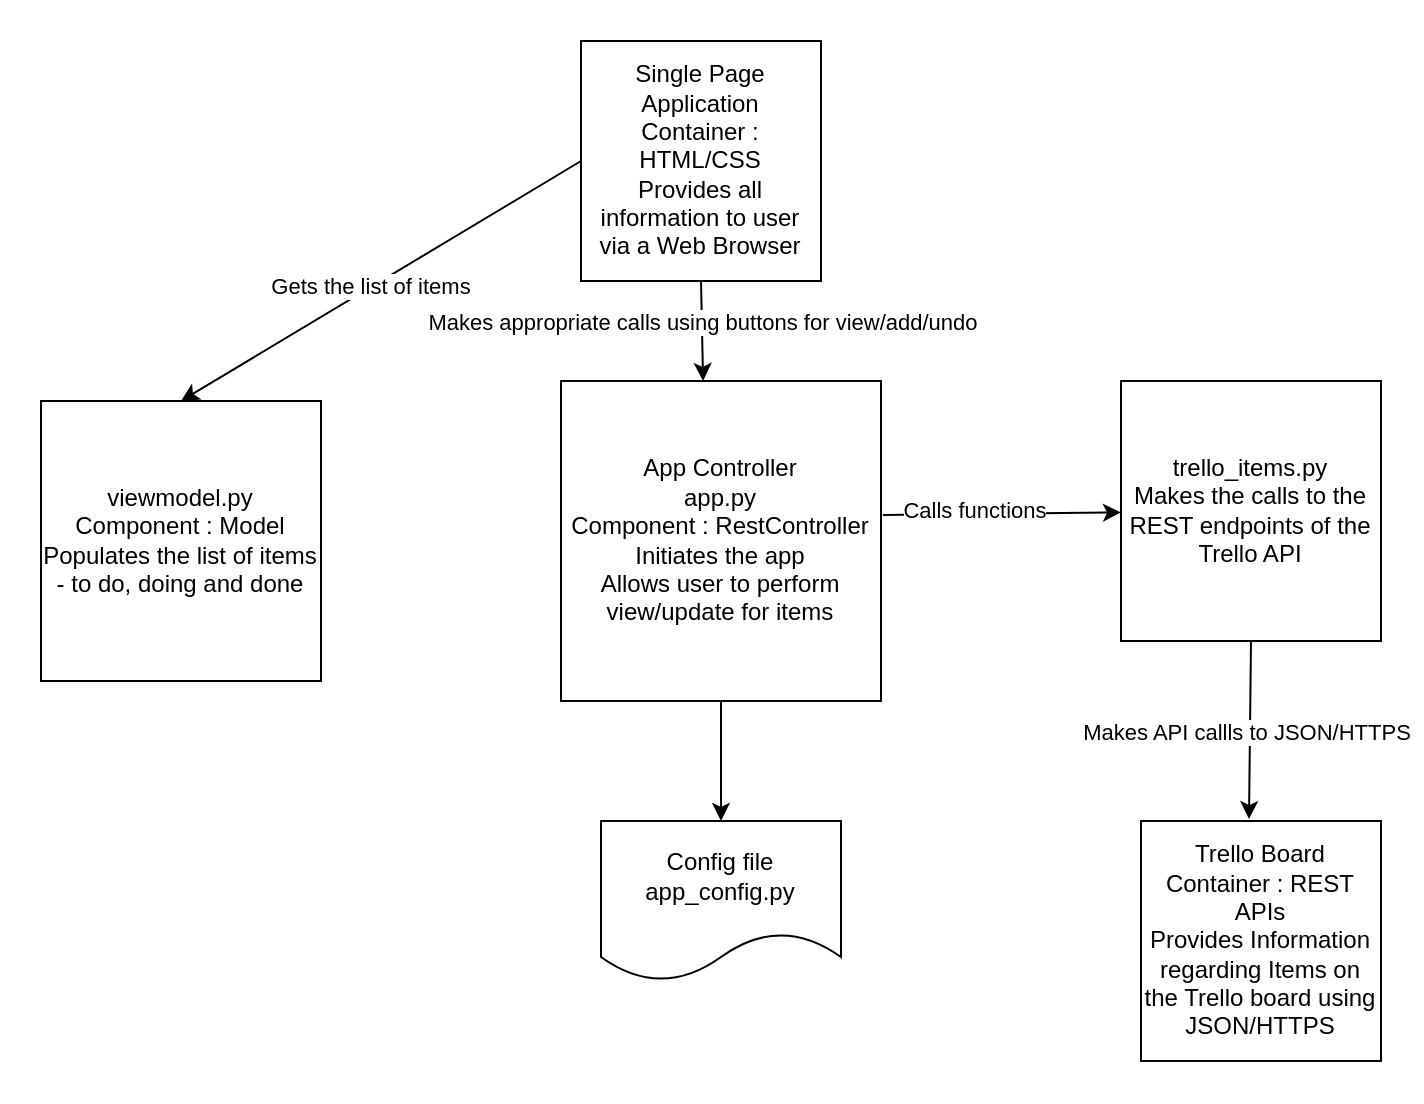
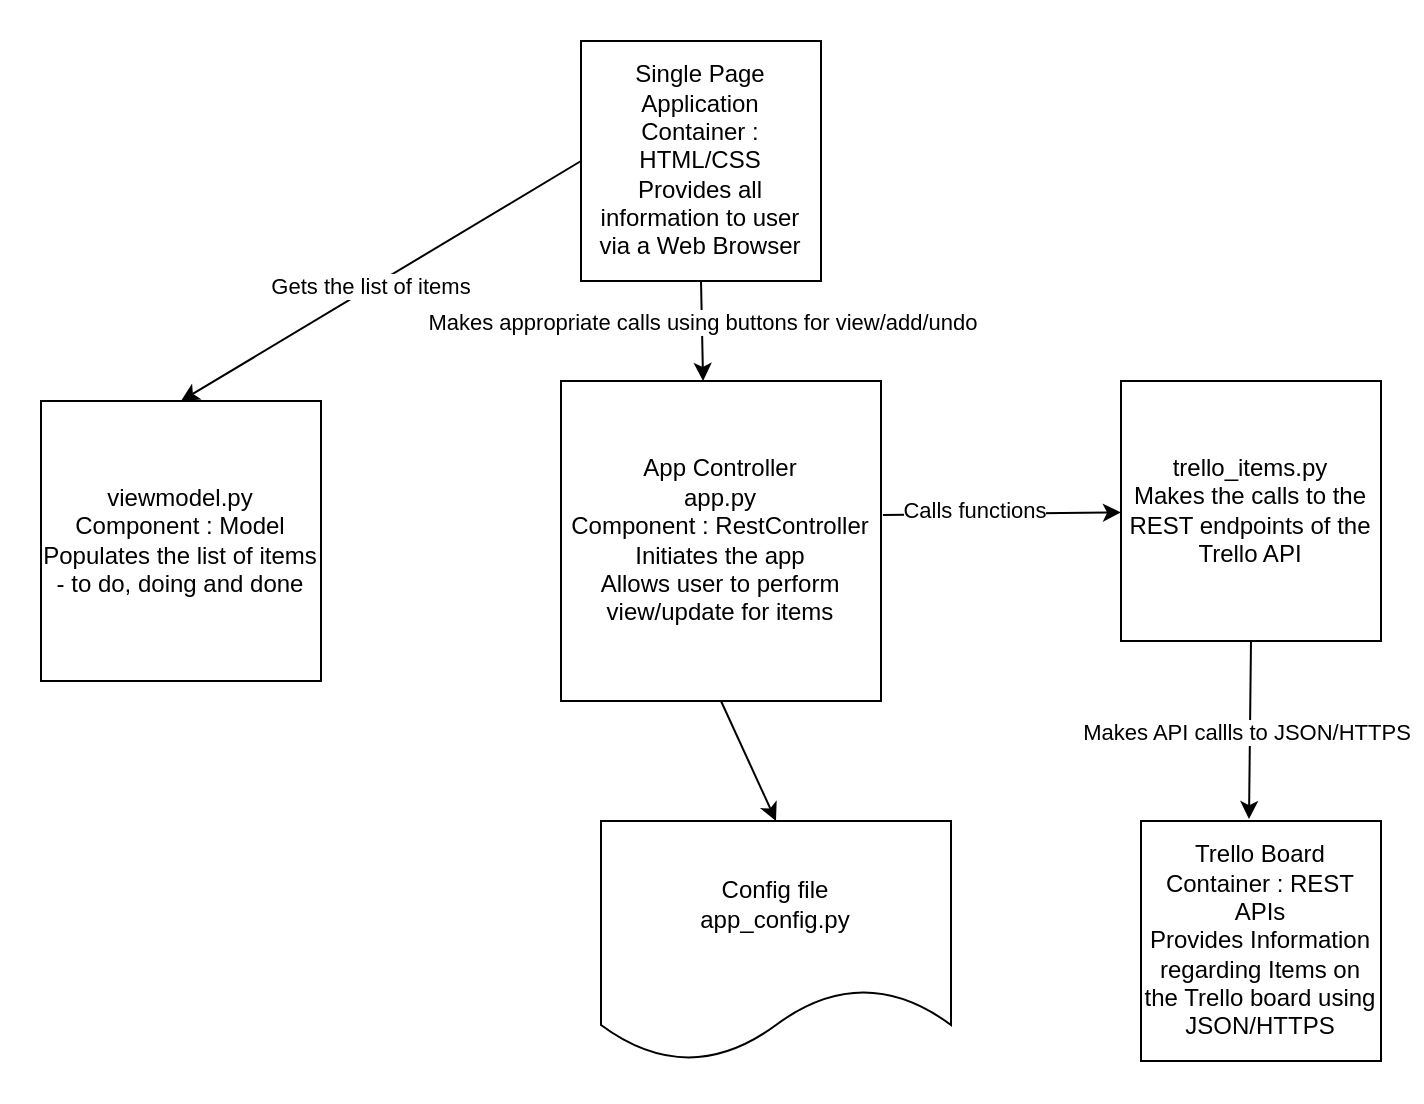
(721, 901) -> (776, 941)
